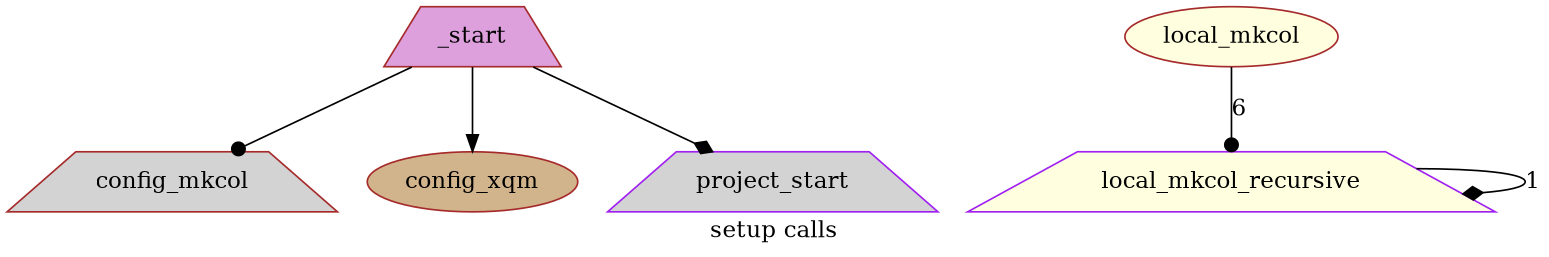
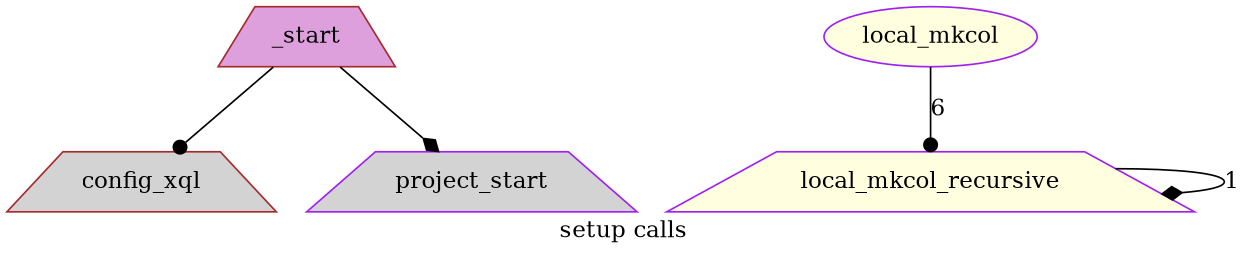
(1231, 37) -> (931, 37)
(172, 182) -> (142, 182)
(473, 182) -> none
